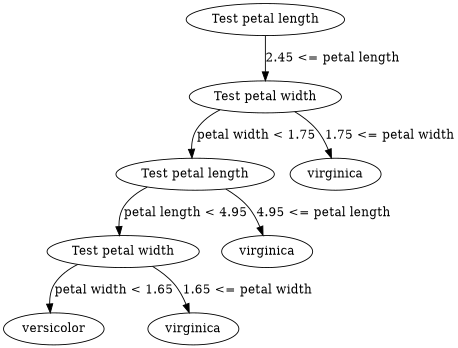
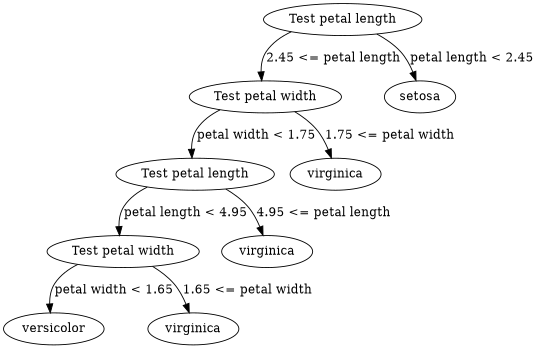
none -> (420, 97)
